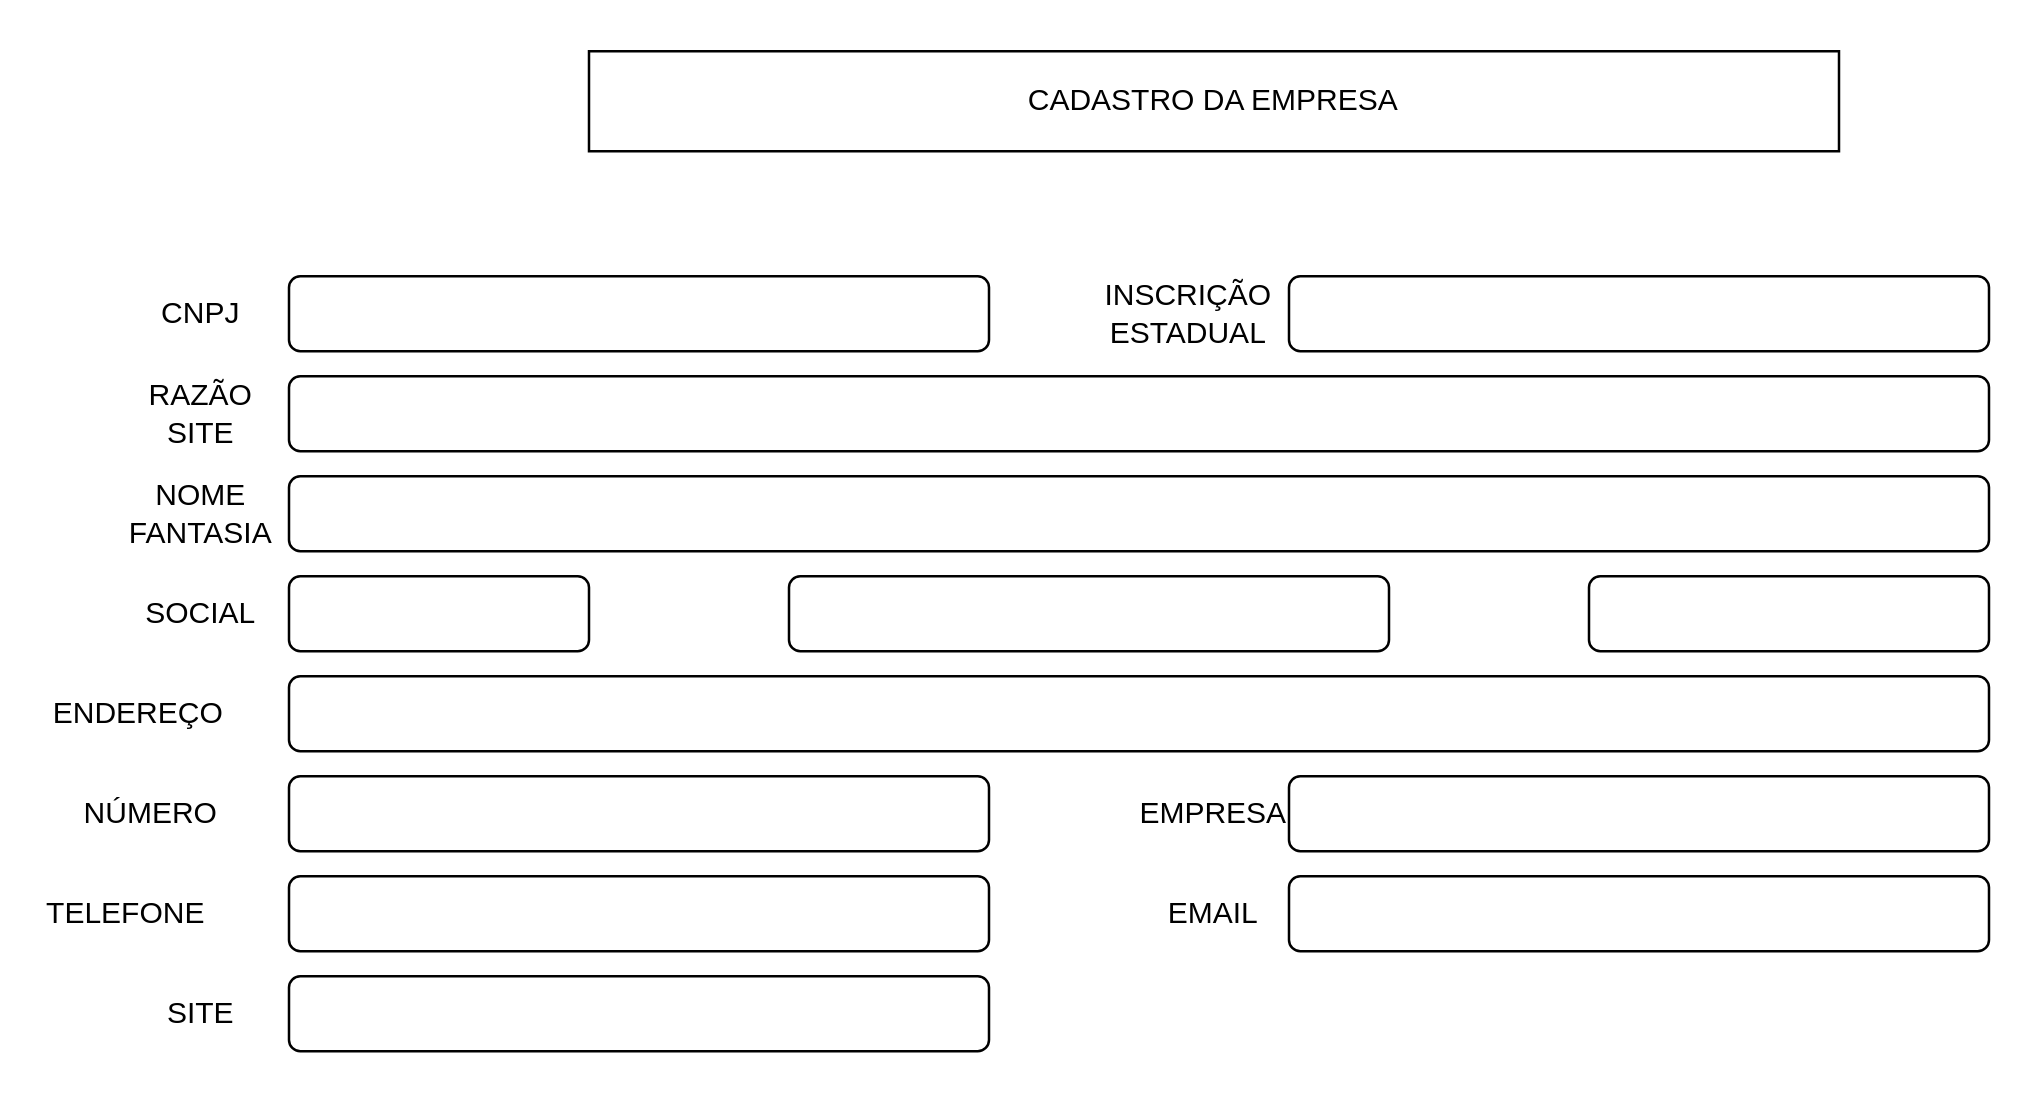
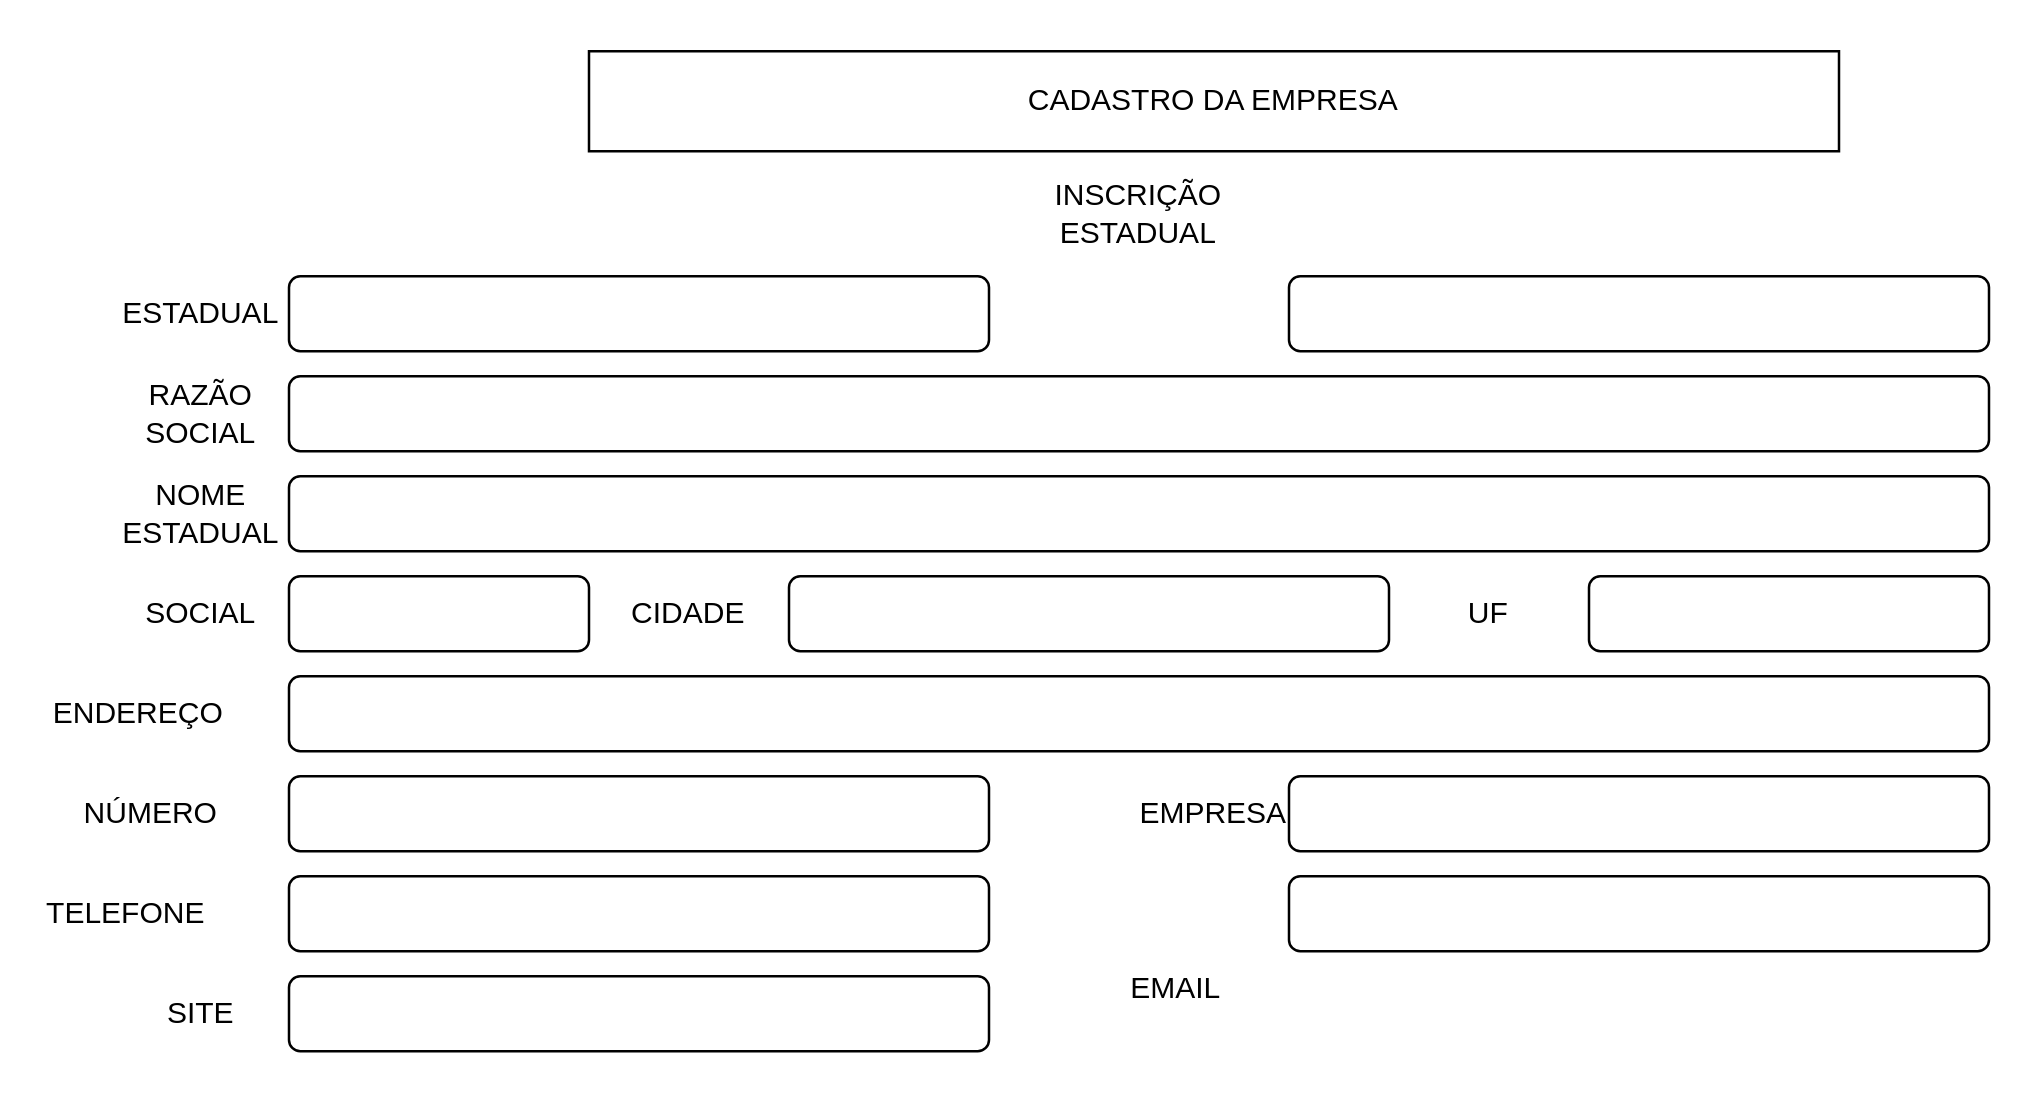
(201, 314) -> (201, 314)
(1189, 314) -> (1139, 214)
(201, 414) -> (201, 414)
(201, 514) -> (201, 514)
none -> (689, 614)
none -> (1489, 614)
(1214, 914) -> (1176, 989)
